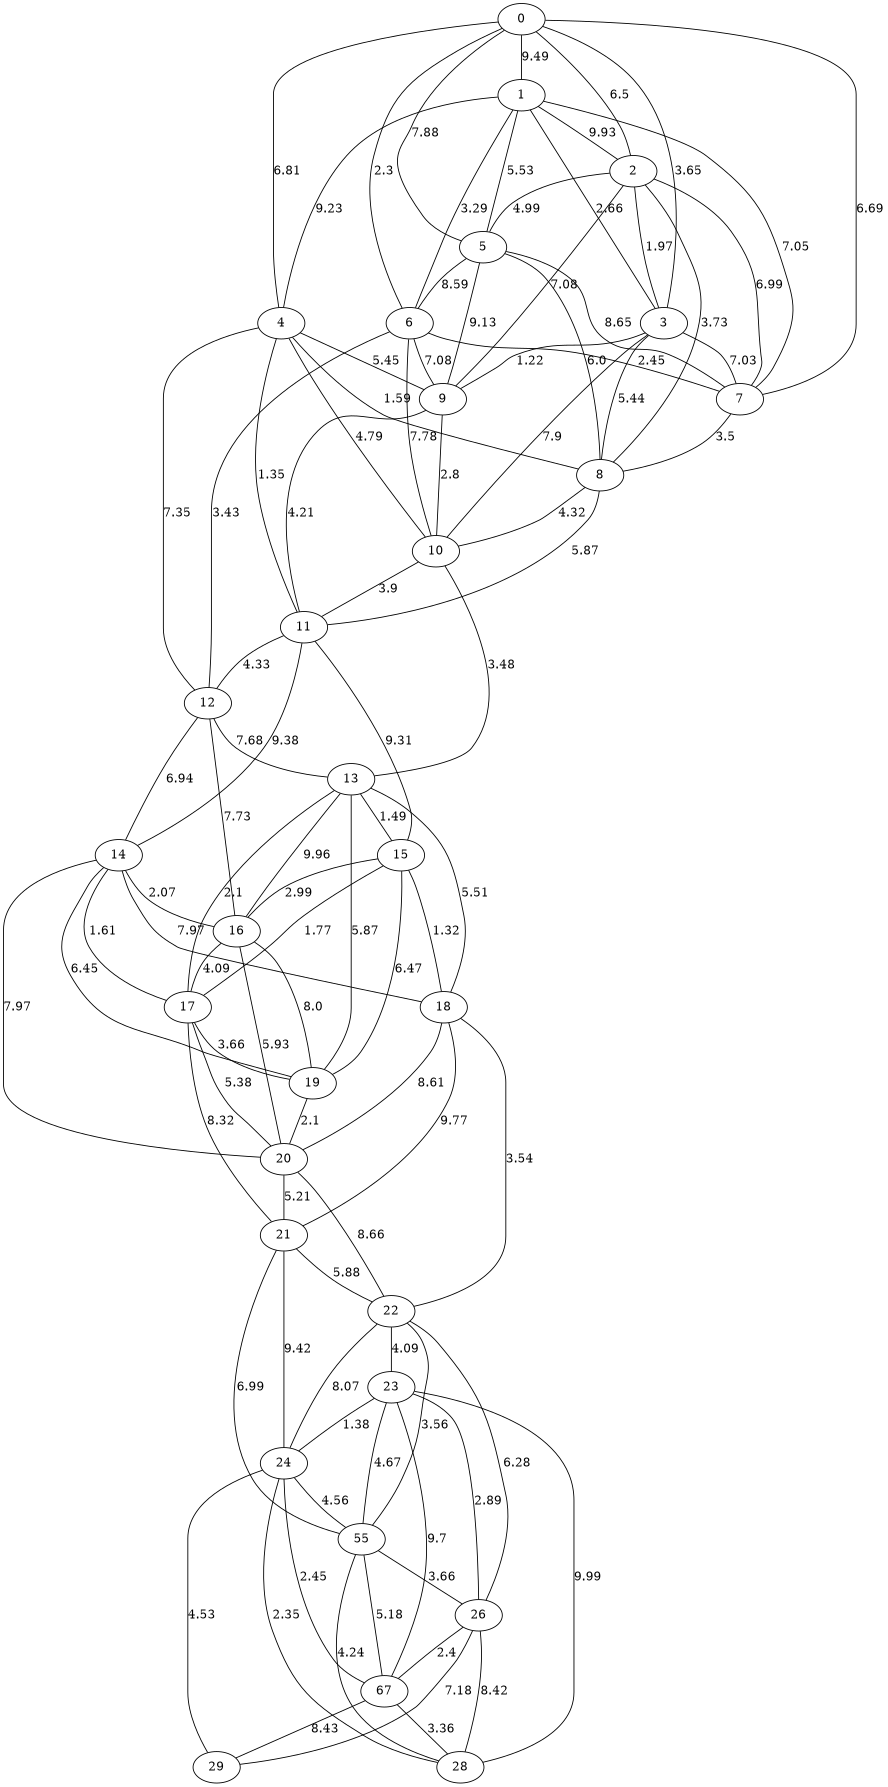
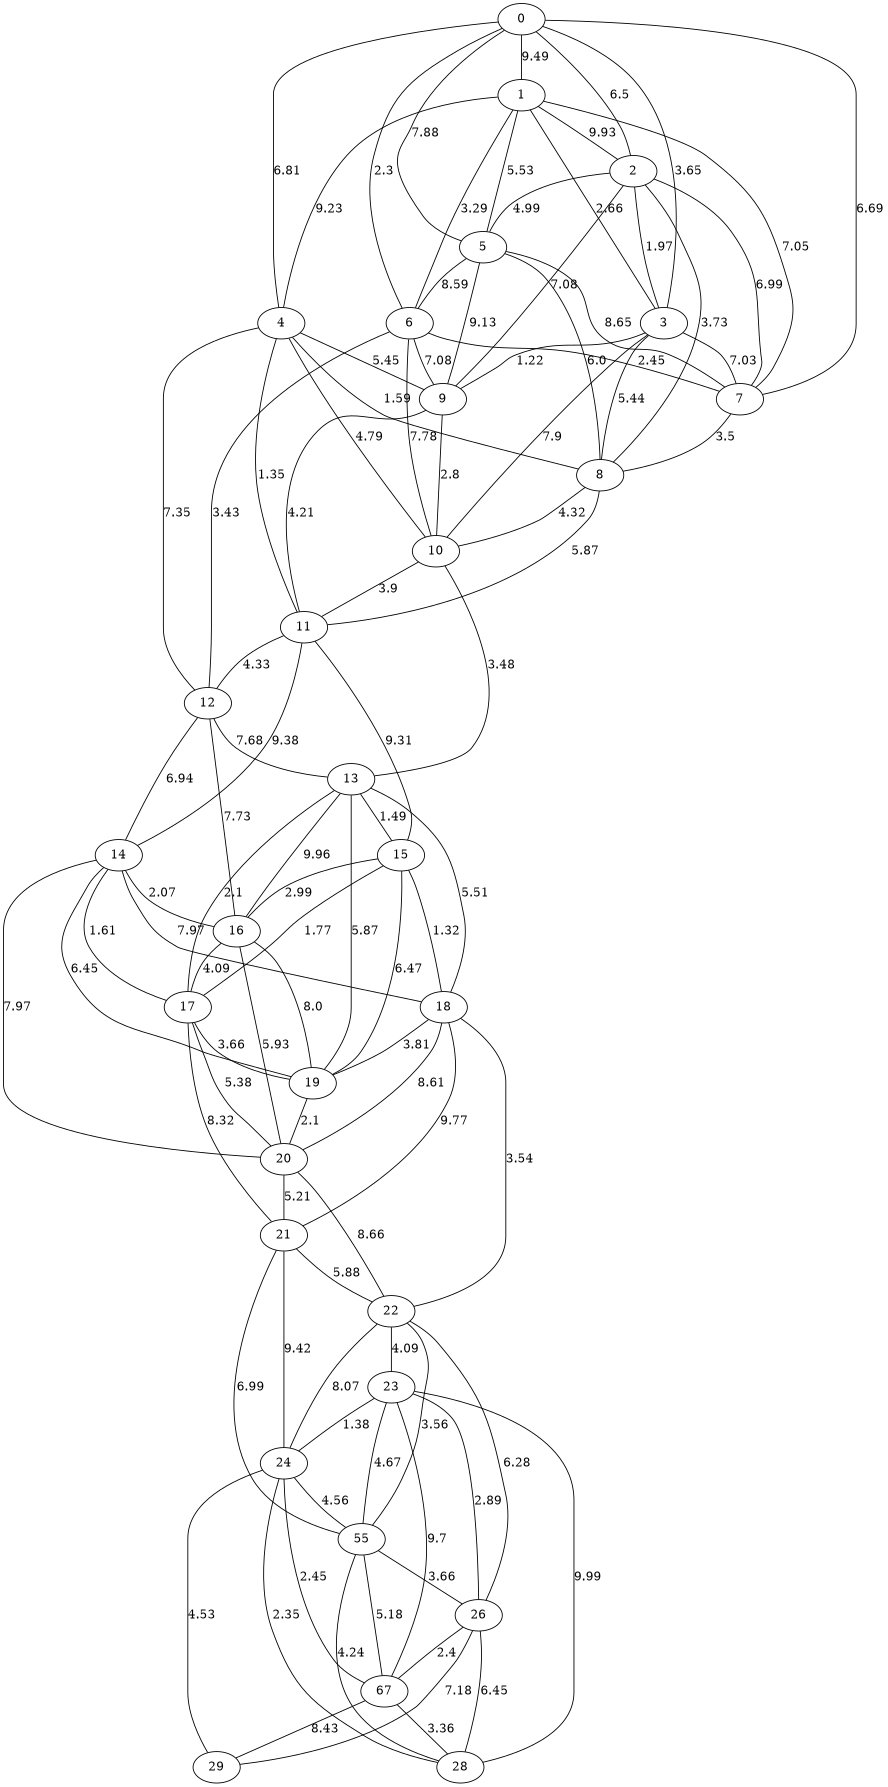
none -> (383, 1052)
(494, 1691) -> (494, 1691)
